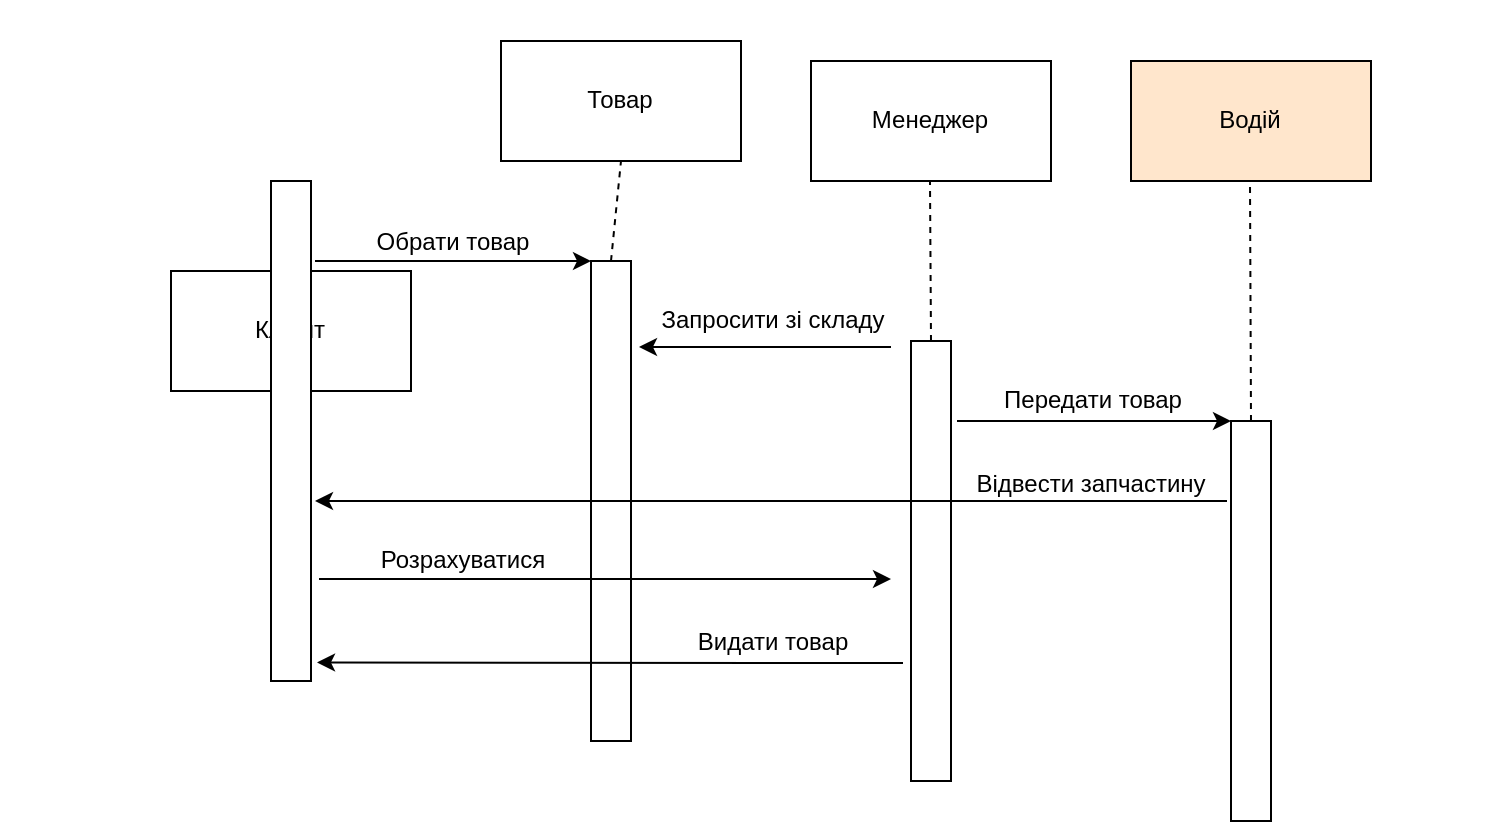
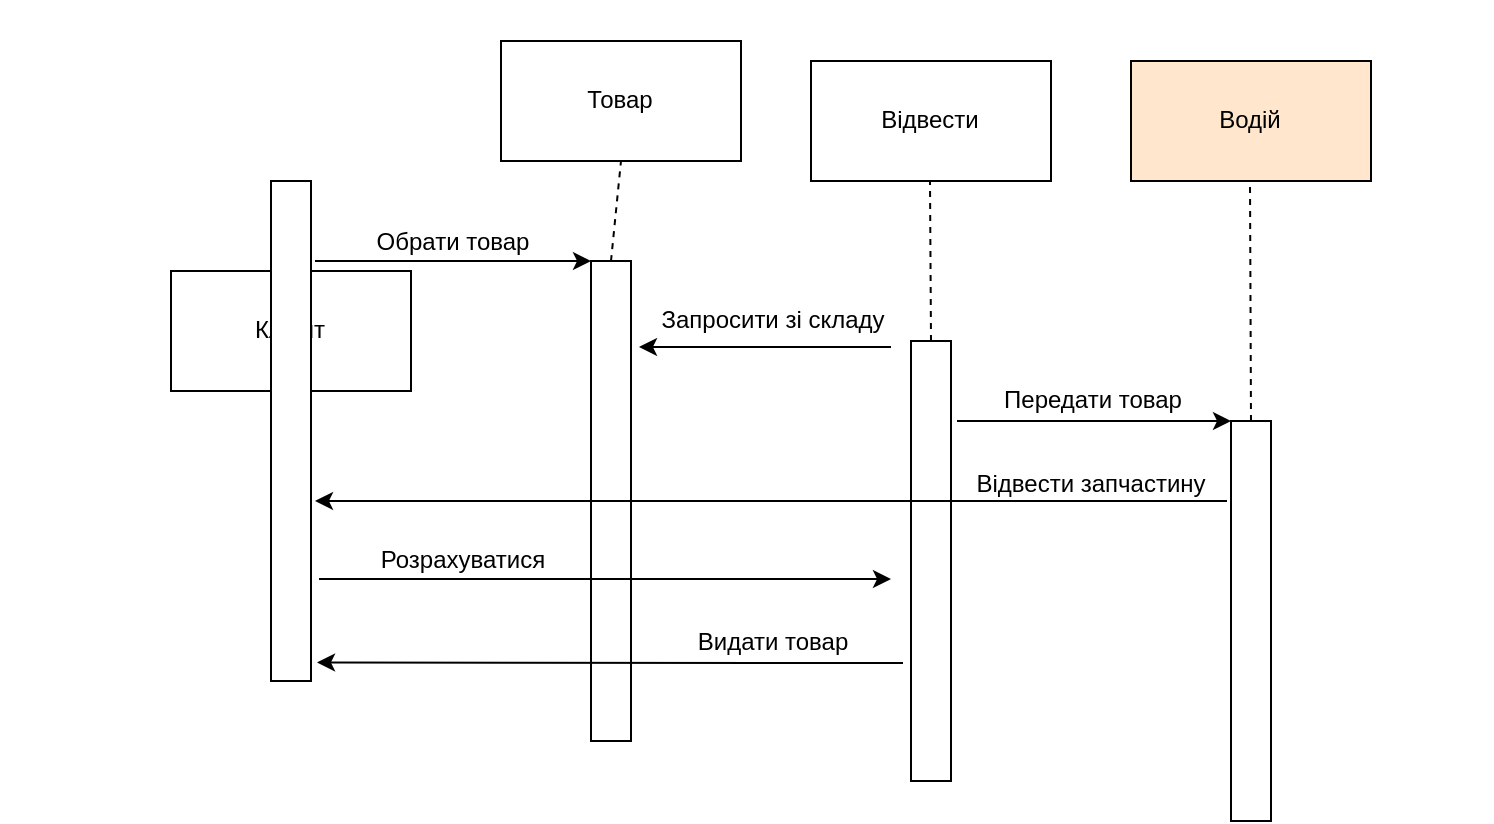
(931, 121) -> (931, 121)
